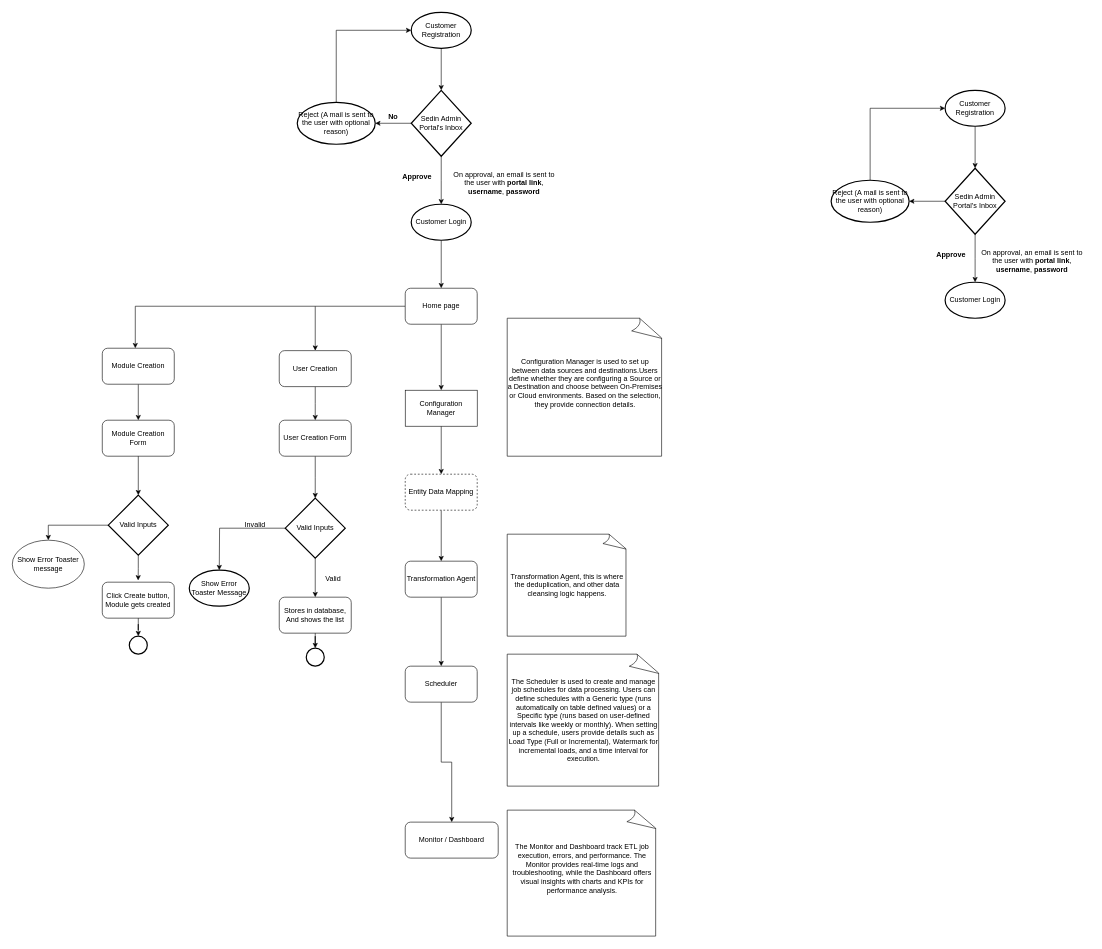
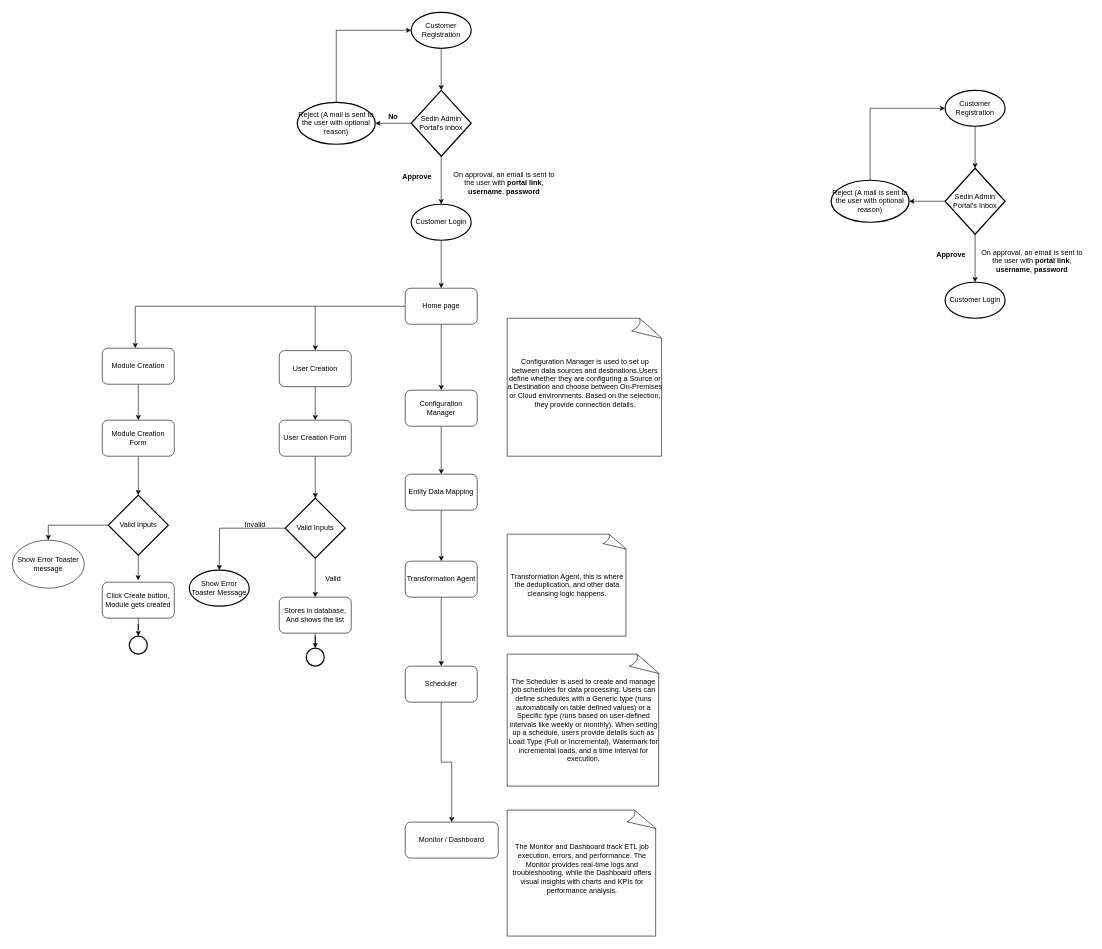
(441, 408) -> (441, 408)
(441, 492) -> (441, 492)
